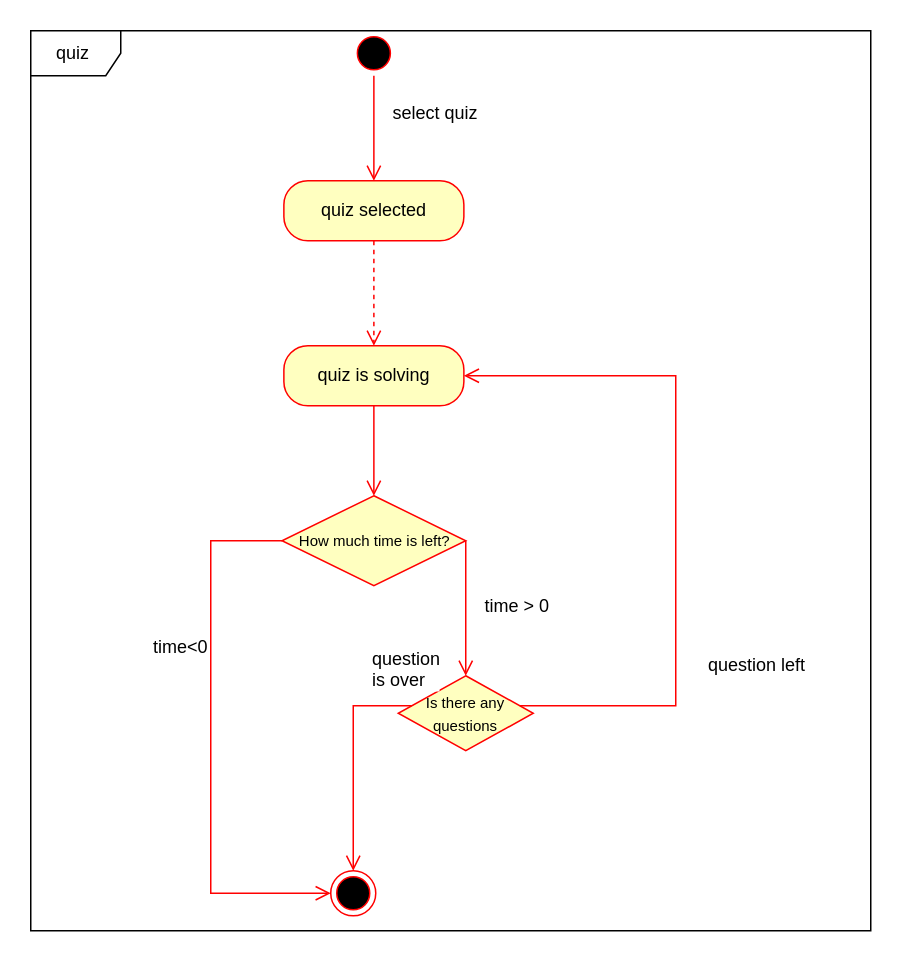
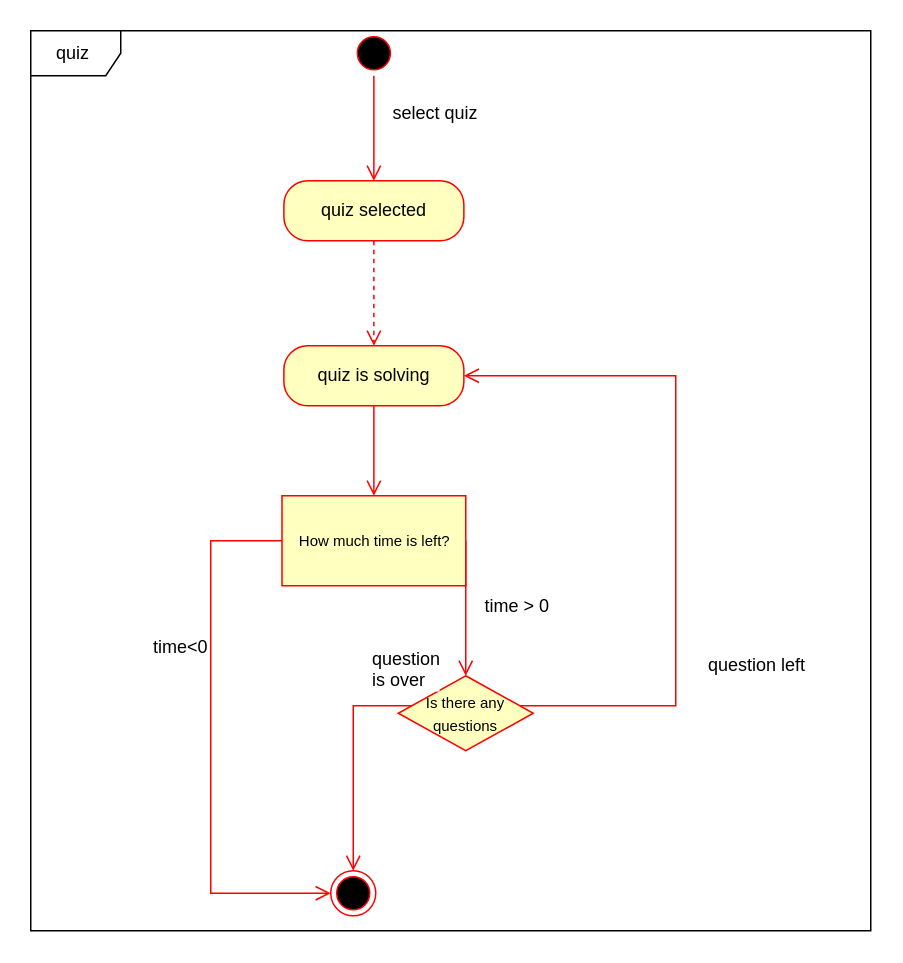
(374, 541) -> (374, 541)
